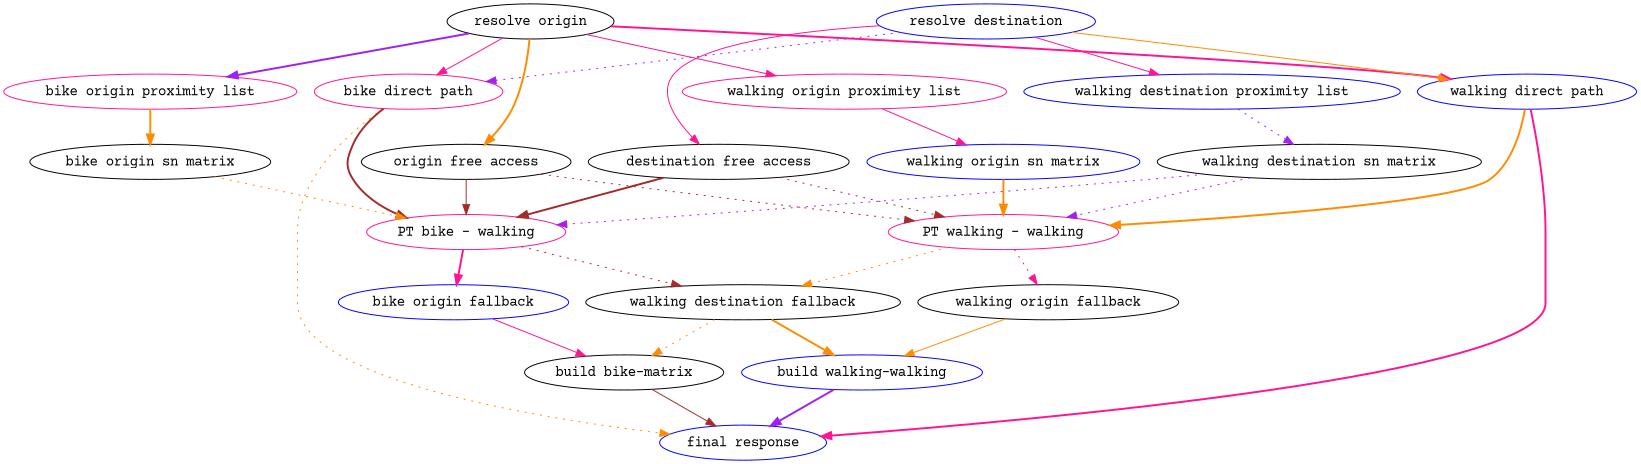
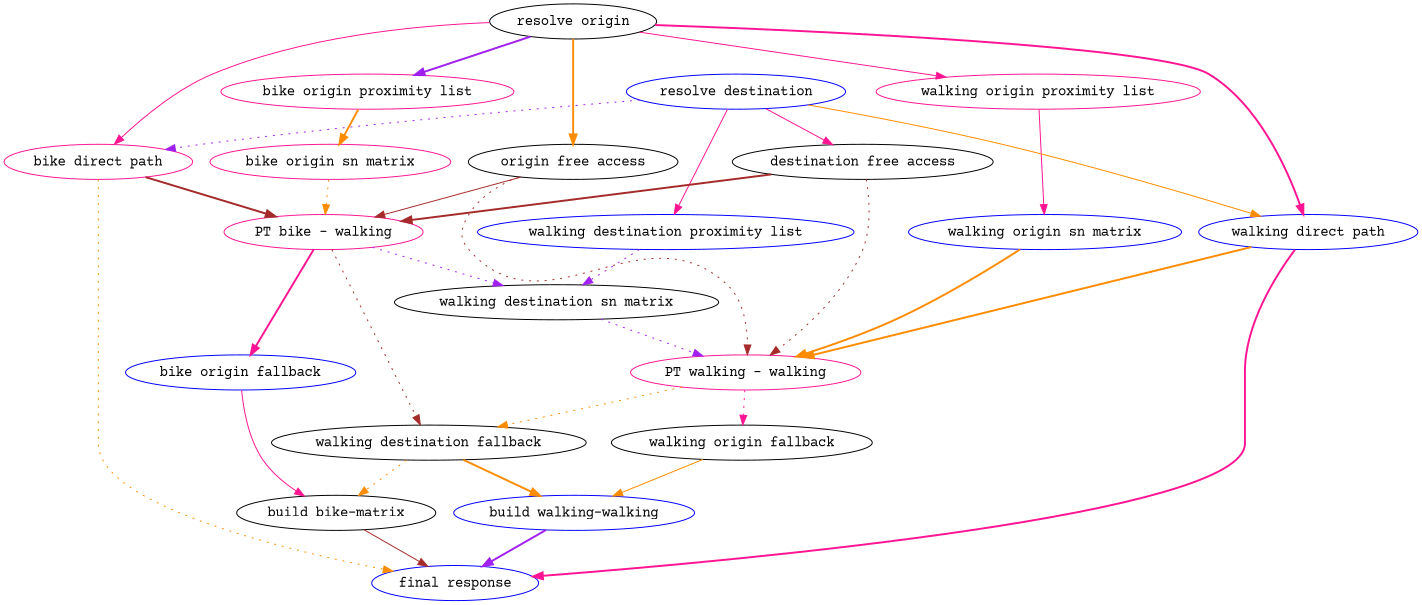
(150, 162) -> (330, 162)
(902, 199) -> (433, 265)
